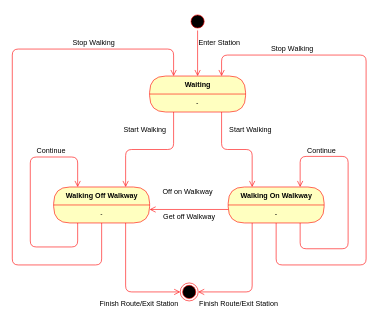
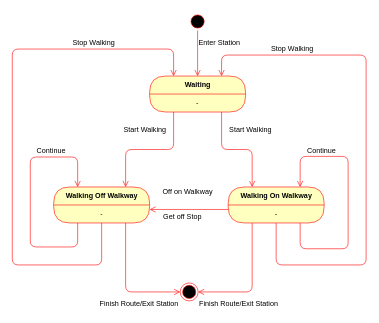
(191, 217) -> (186, 217)
